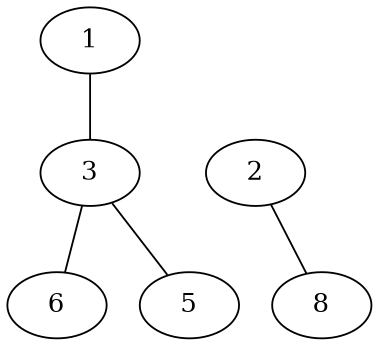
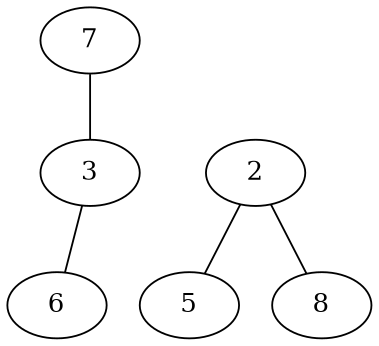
(90, 40) -> (90, 40)
(140, 239) -> (222, 239)
